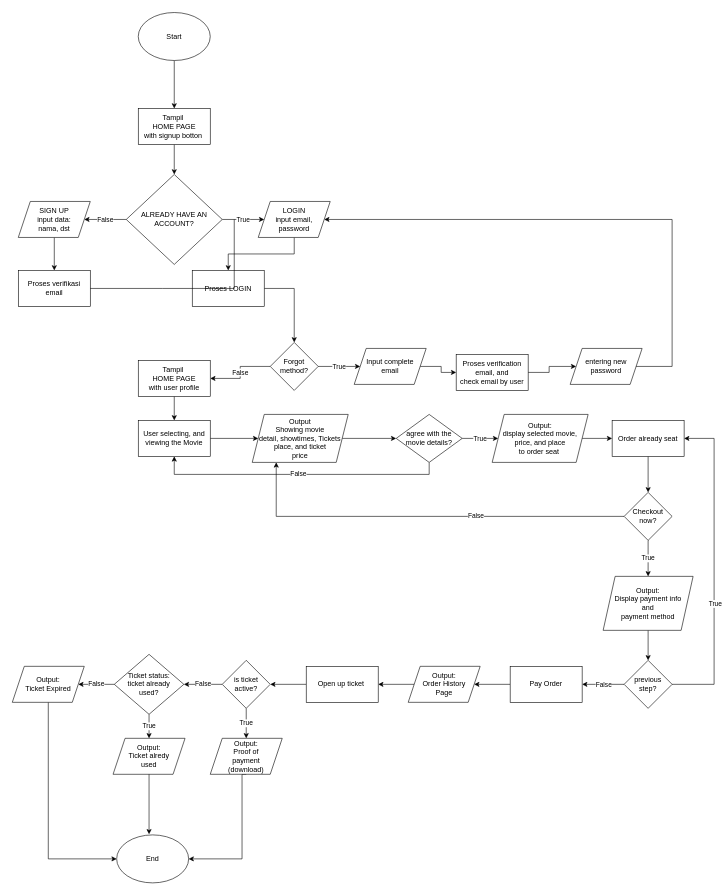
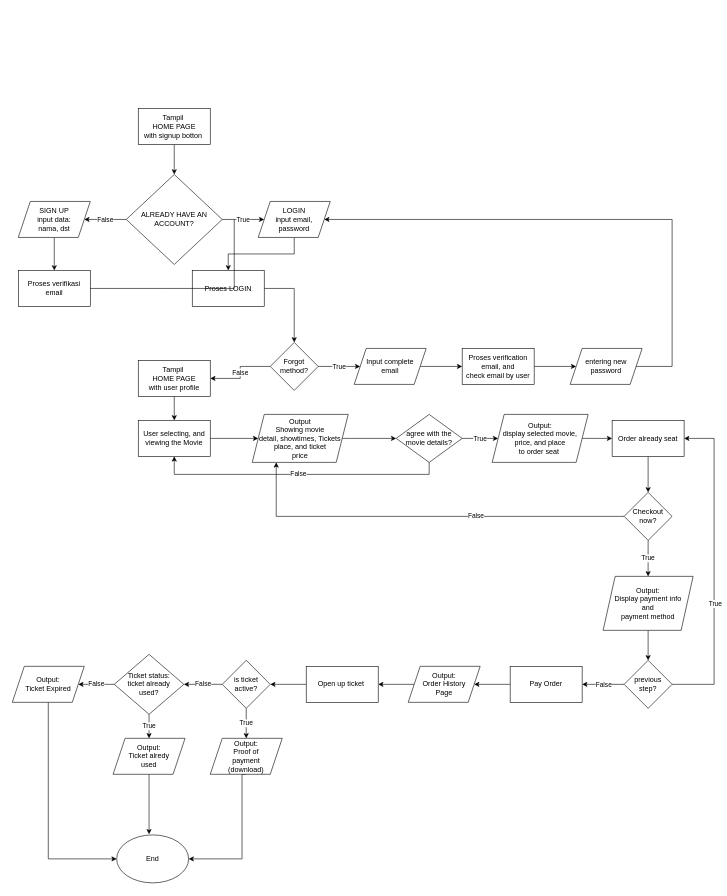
(174, 36) -> none
(174, 102) -> none
(492, 372) -> (498, 366)
